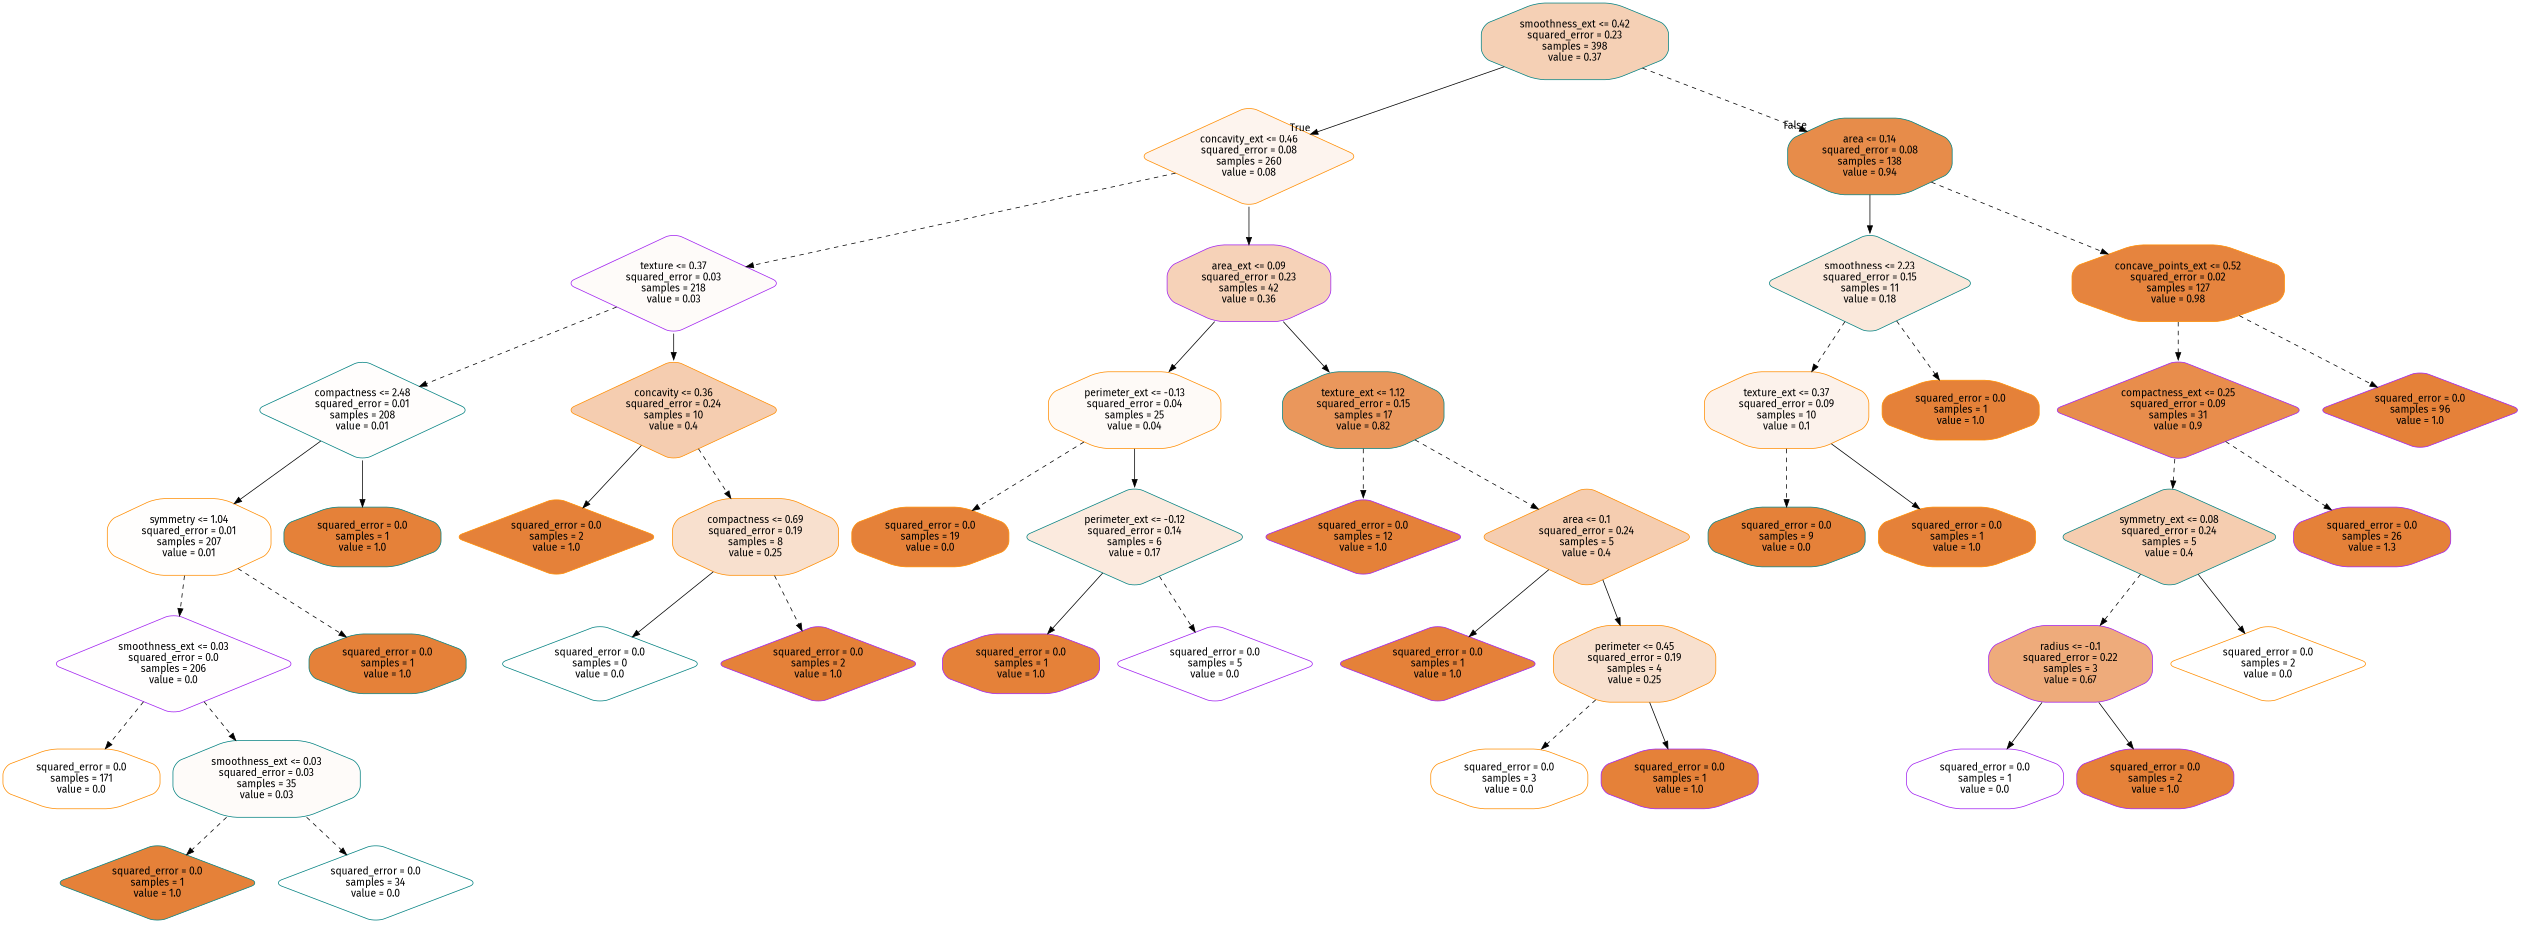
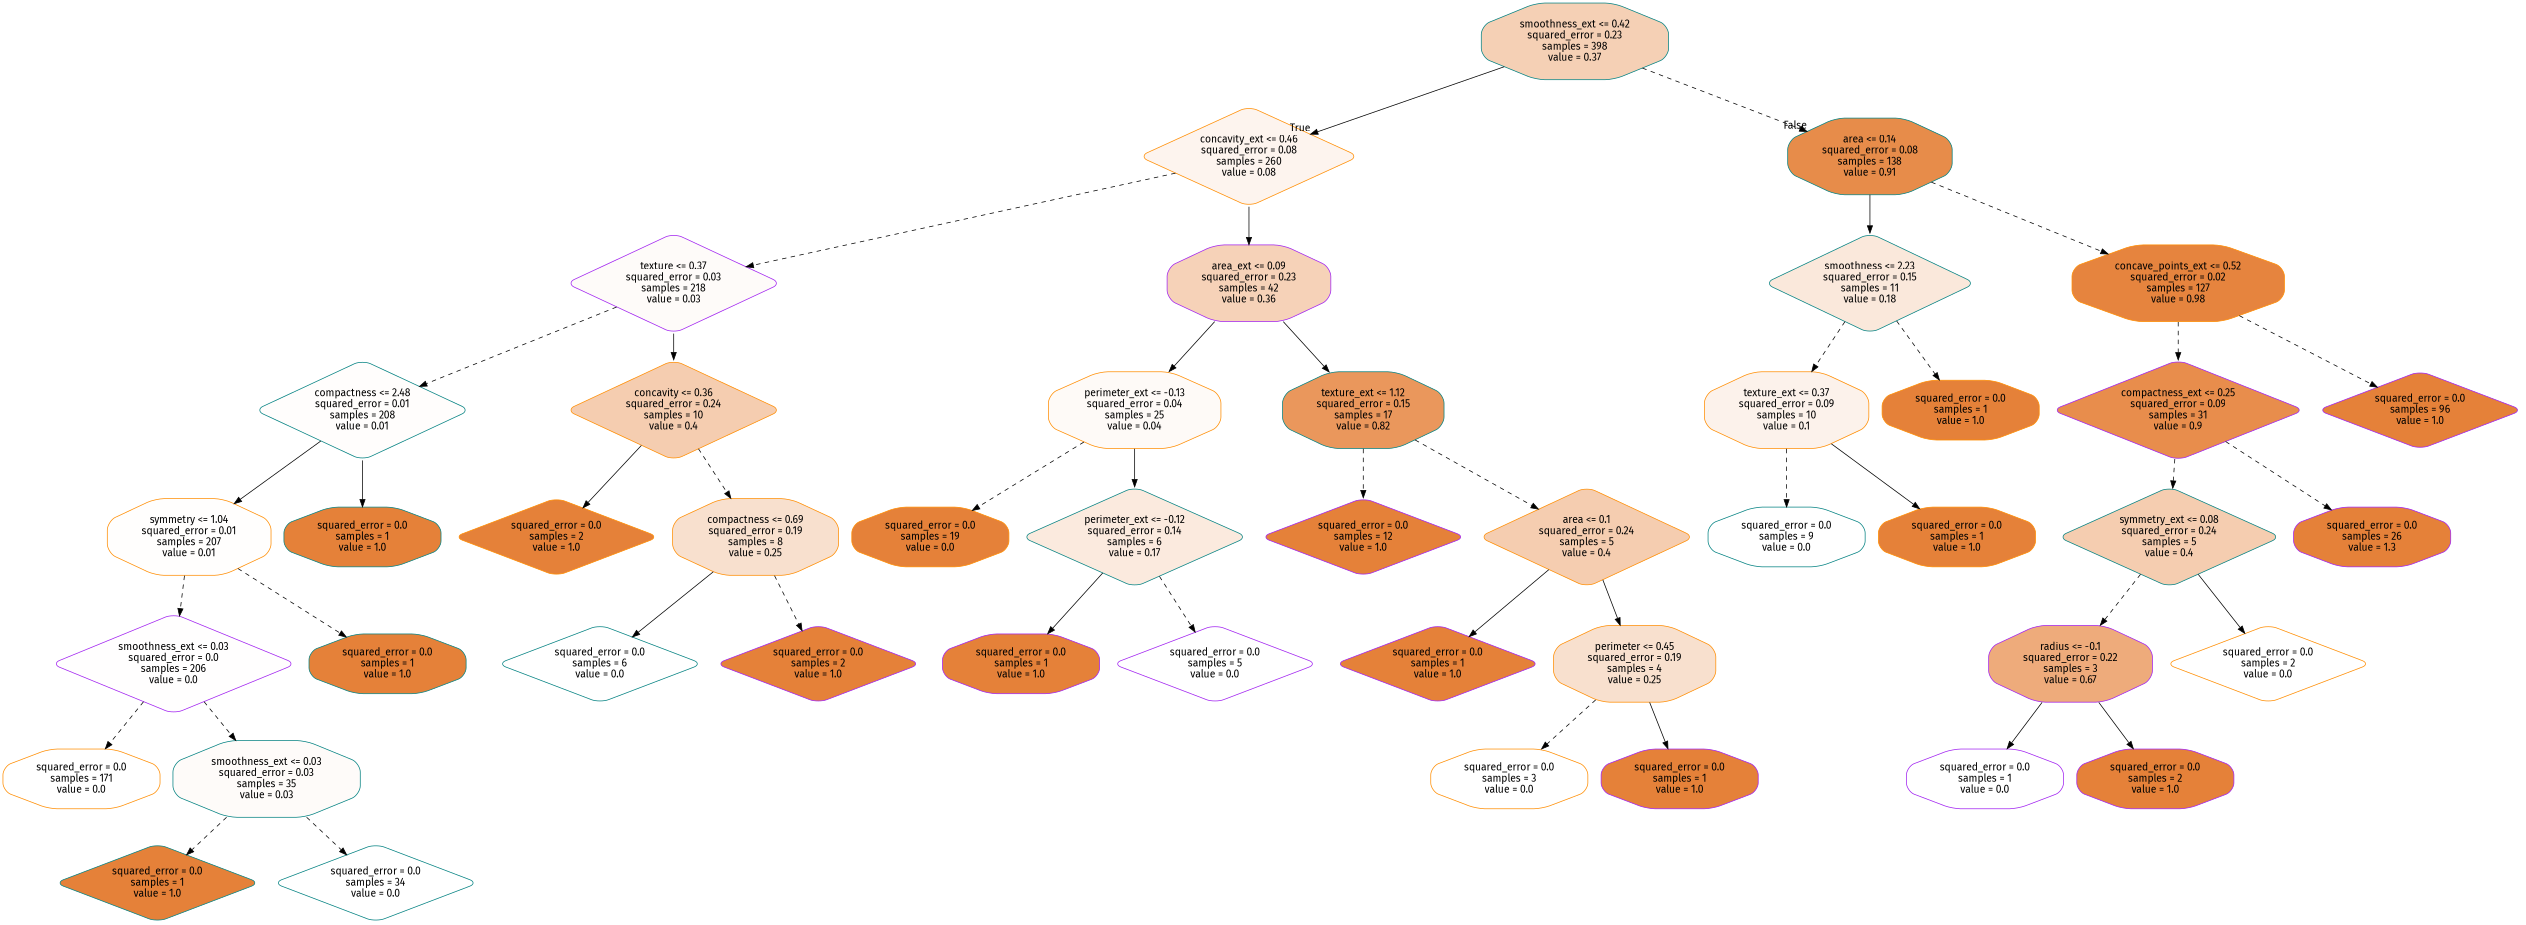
(1870, 156) -> (1870, 156)
(1787, 537) -> (1787, 537)
(600, 664) -> (600, 664)
